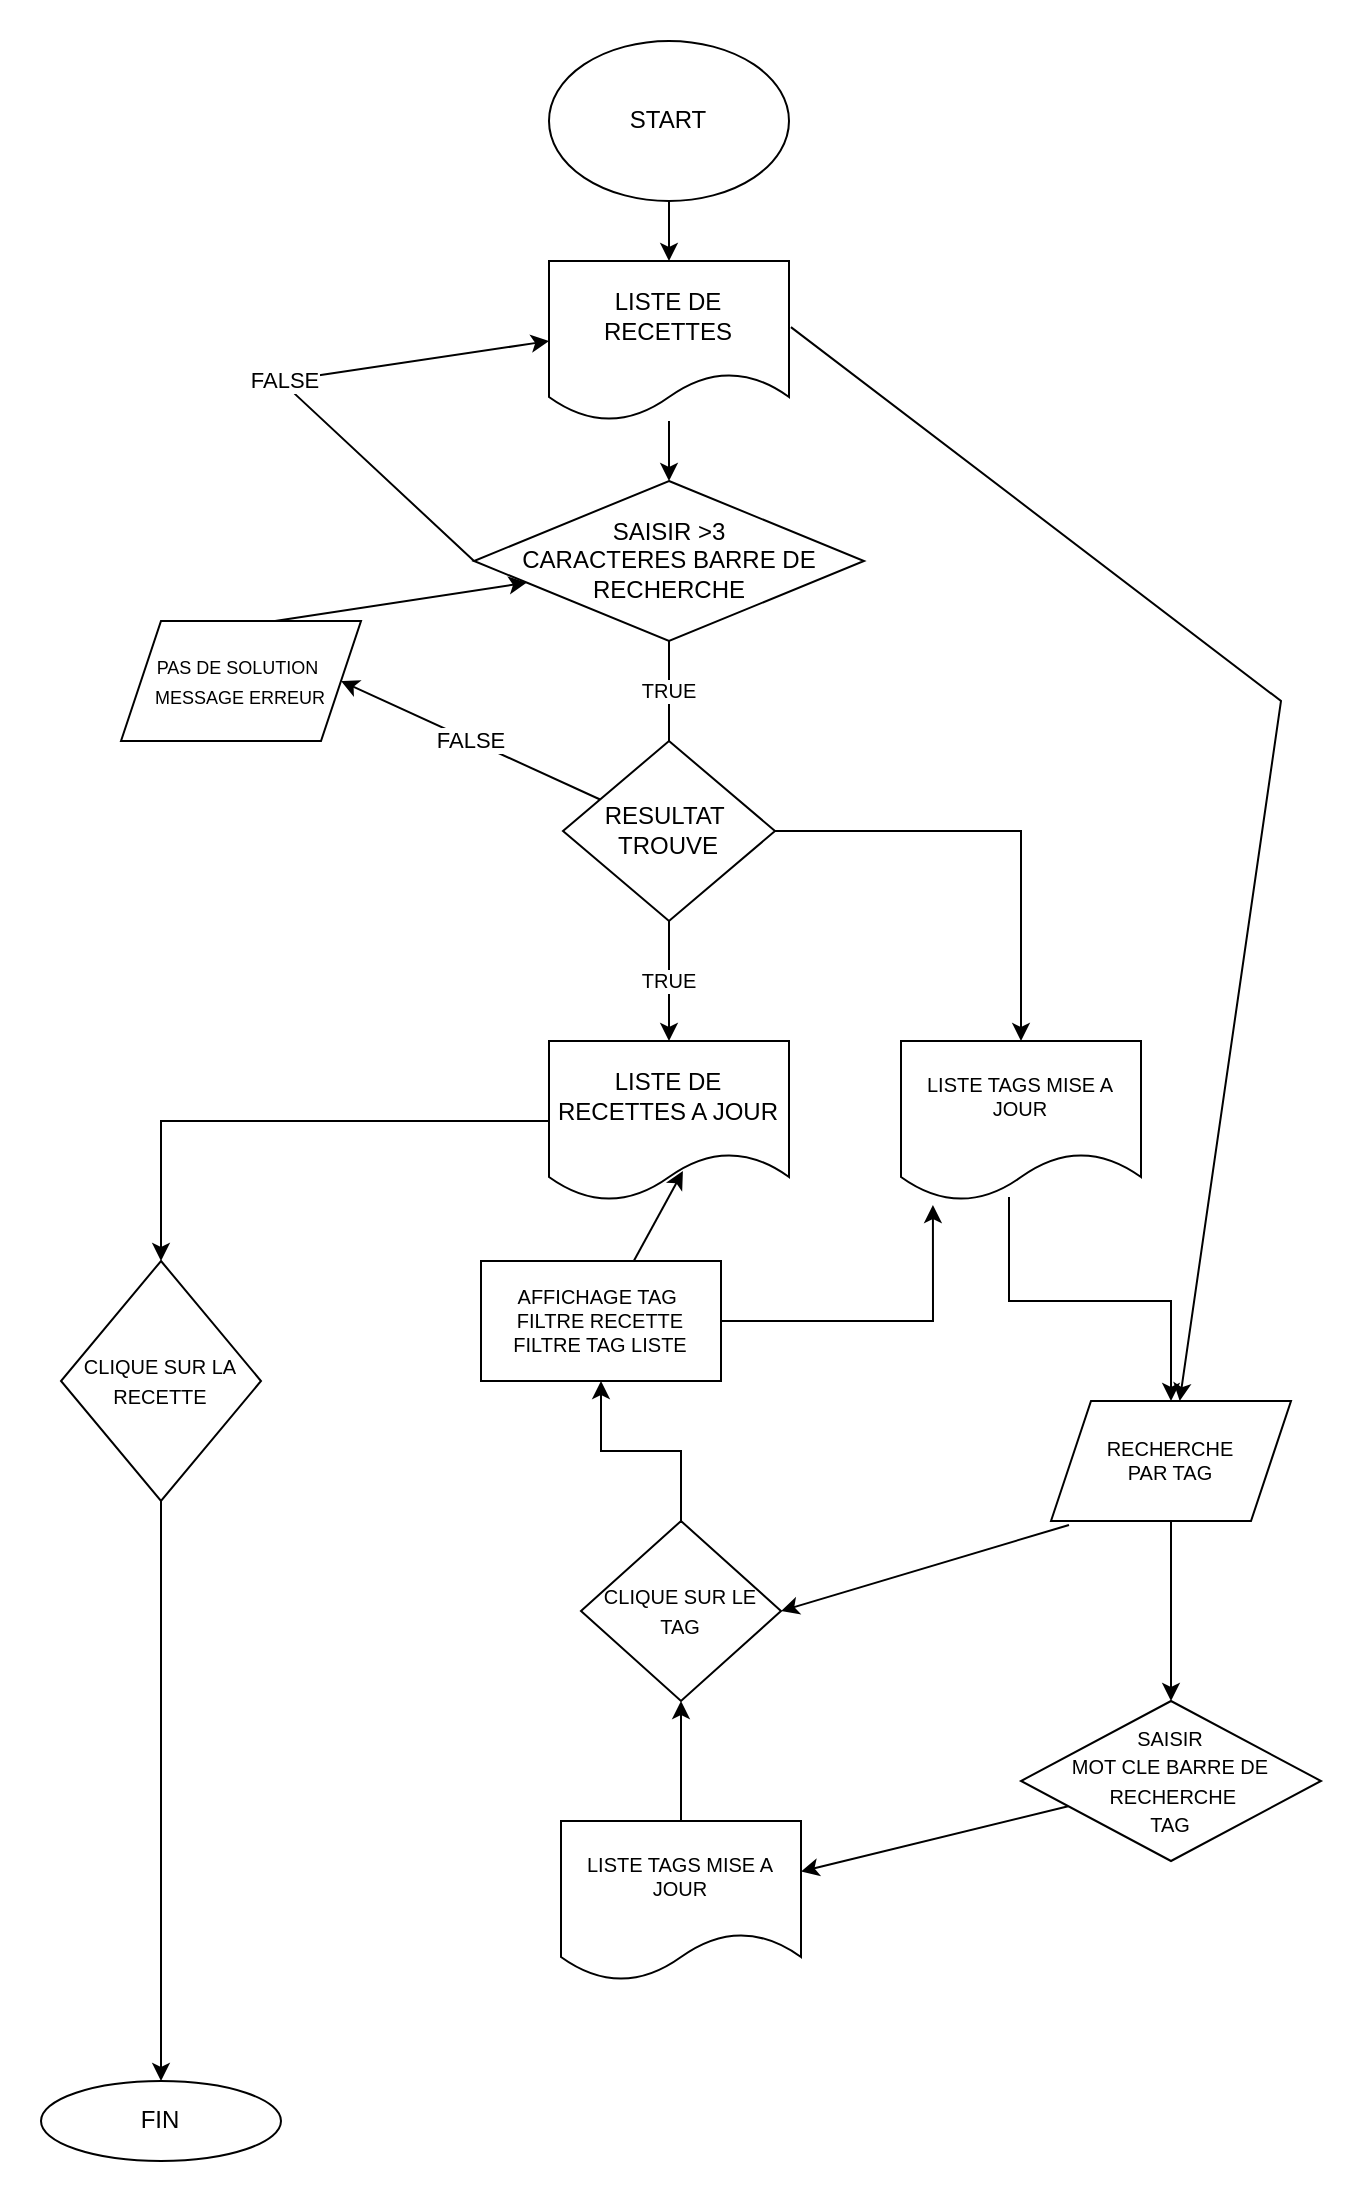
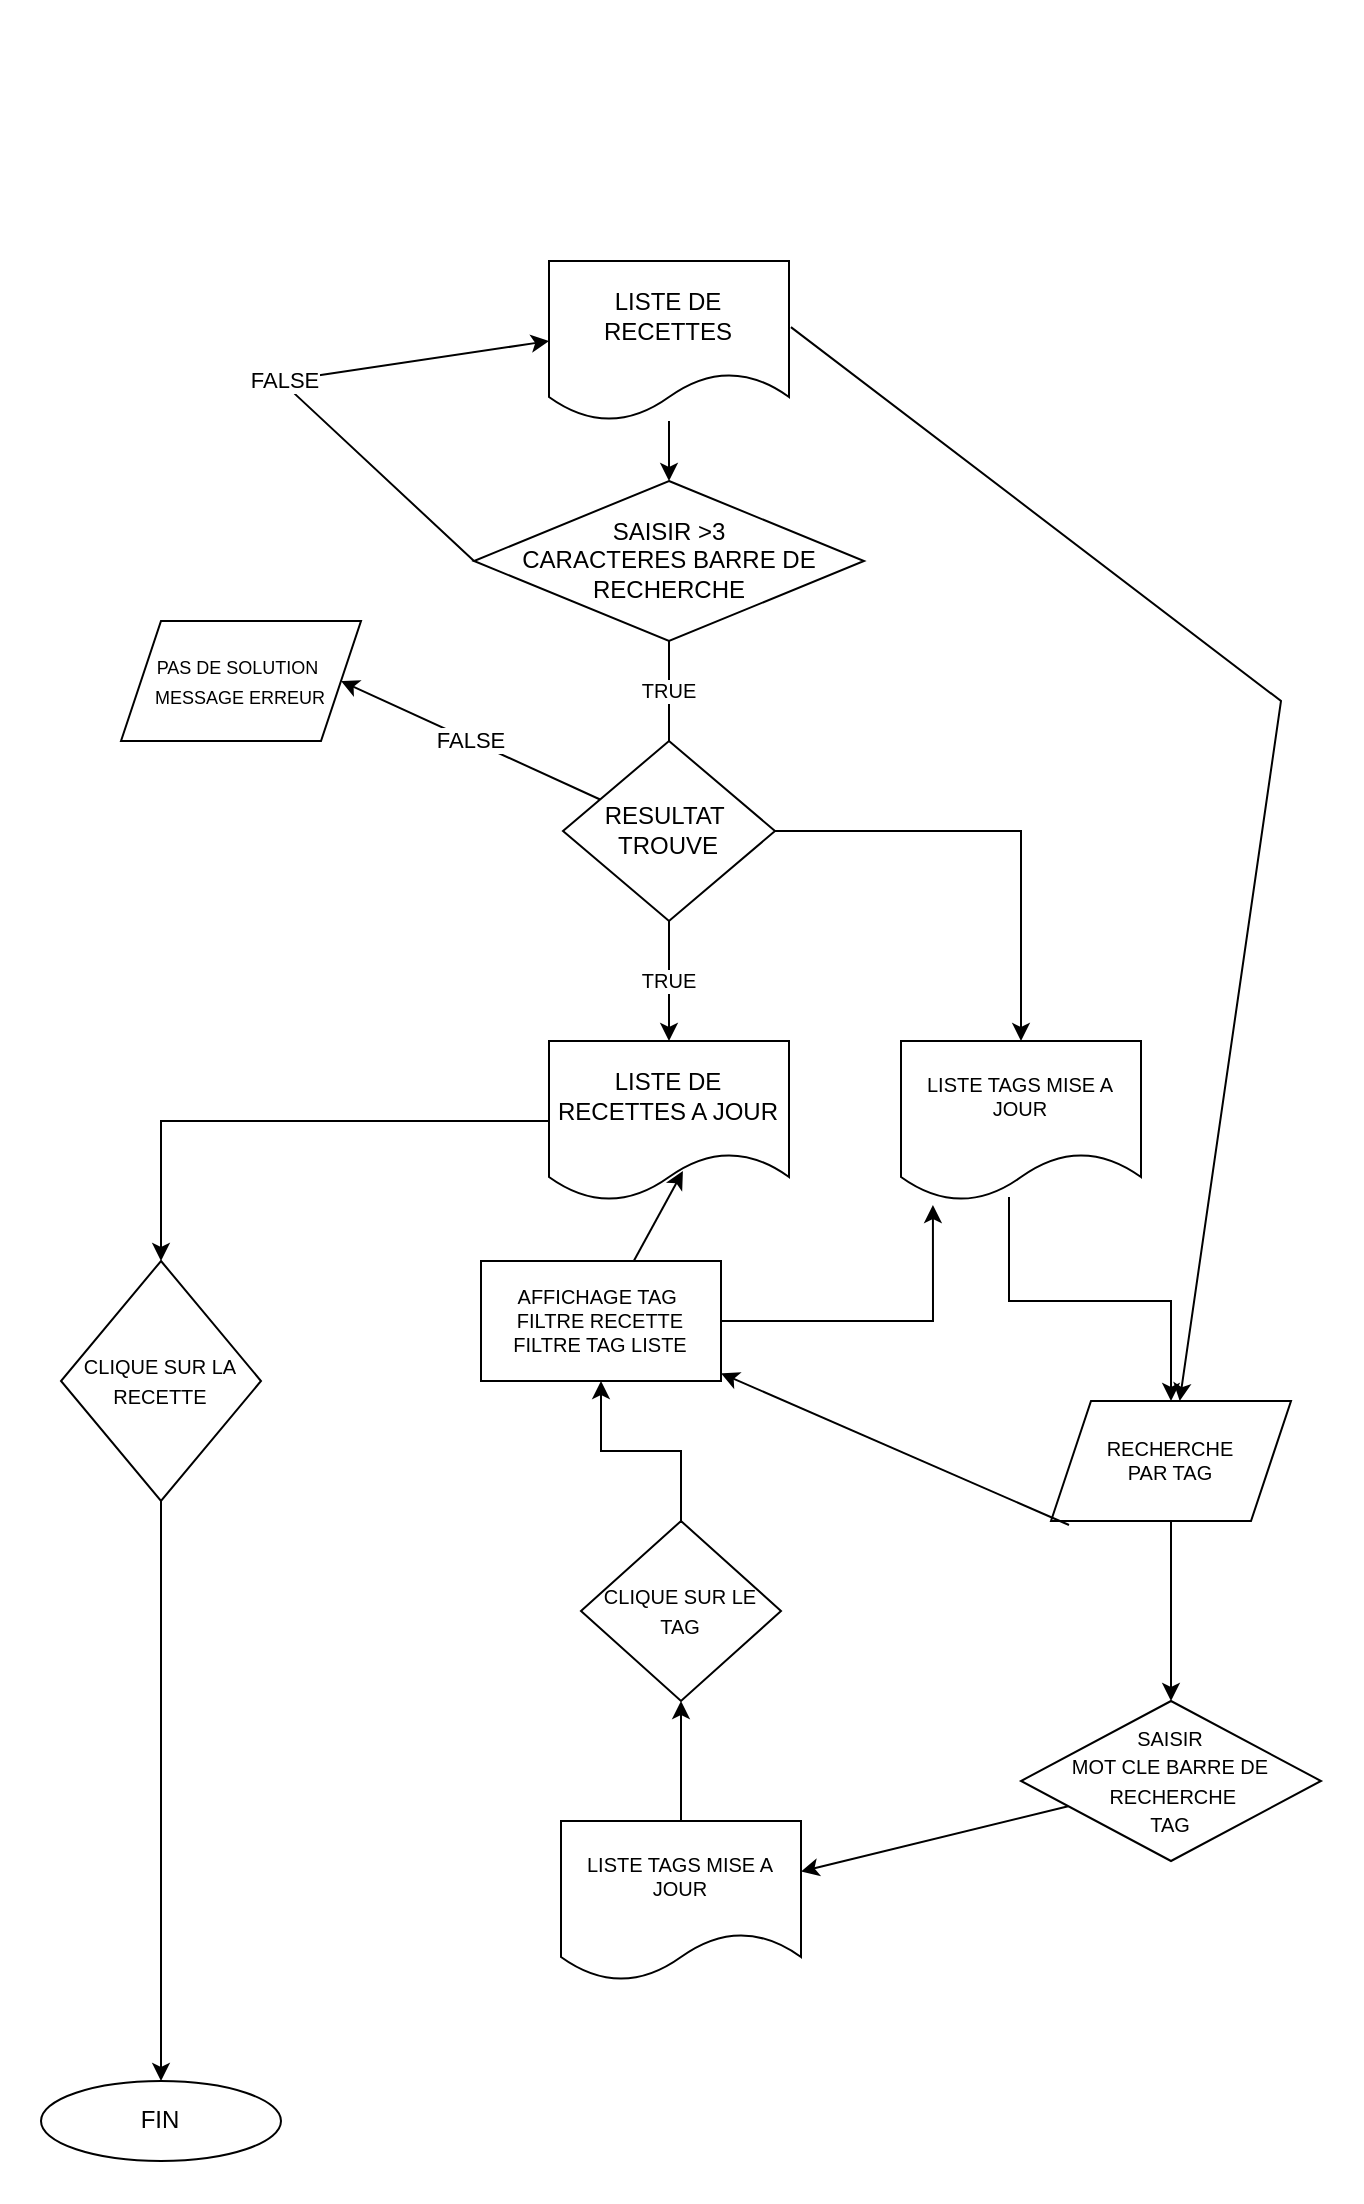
(669, 121) -> none
(669, 238) -> none
(395, 603) -> none
(932, 1566) -> (901, 1452)
